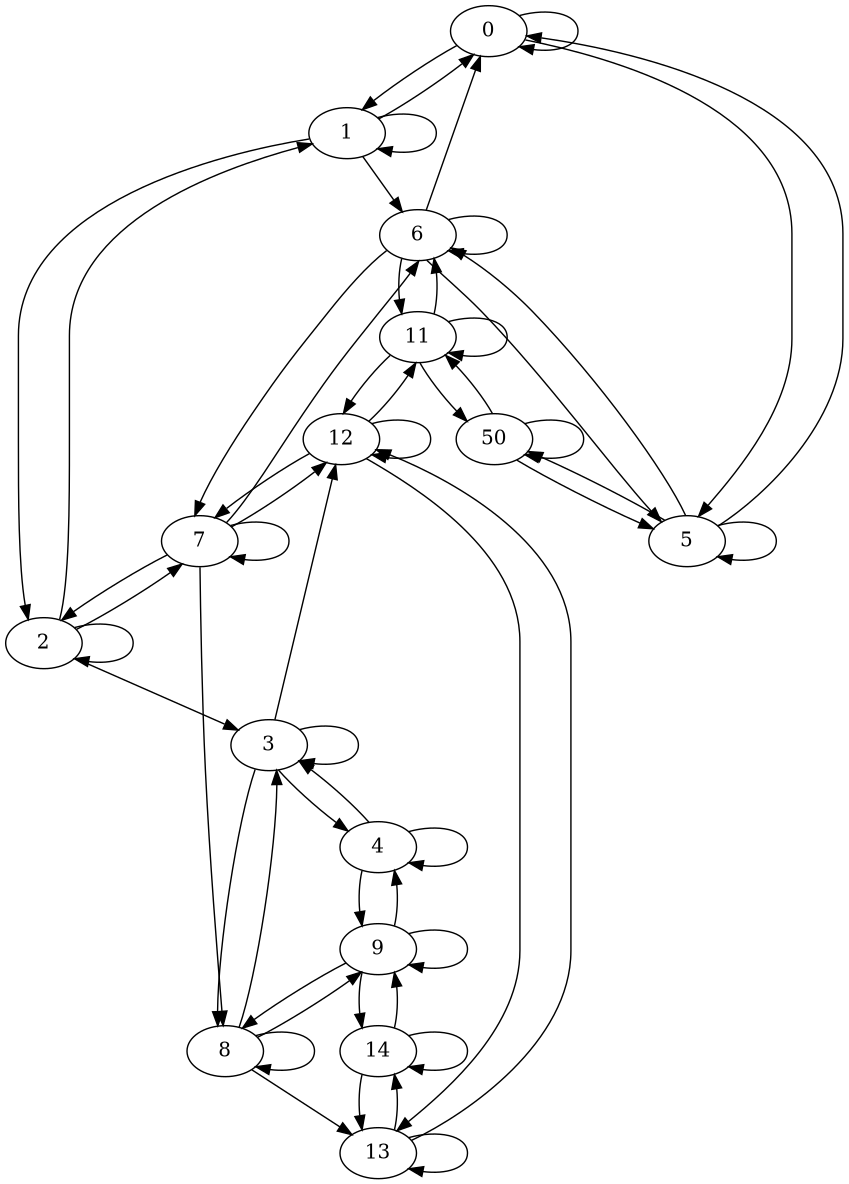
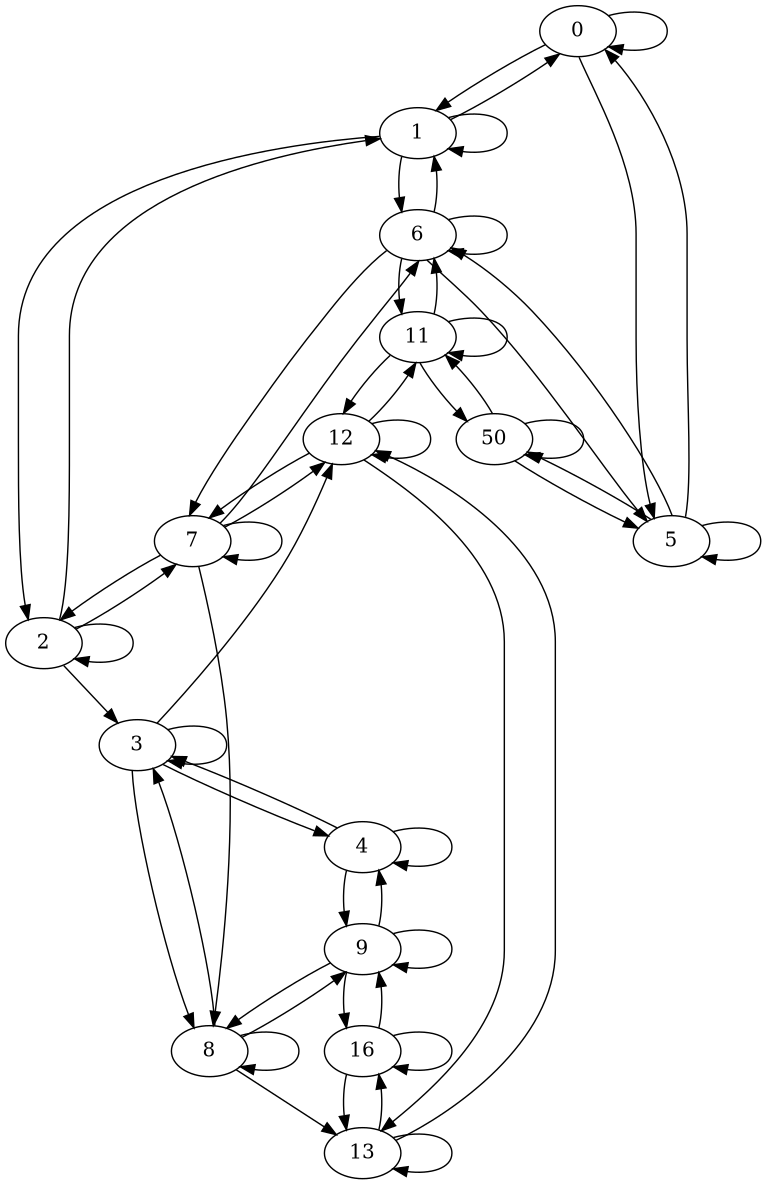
(451, 140) -> (437, 191)
(378, 1051) -> (363, 1051)
